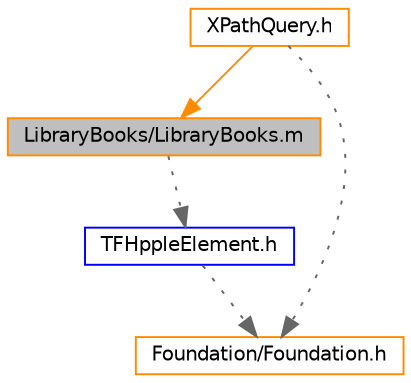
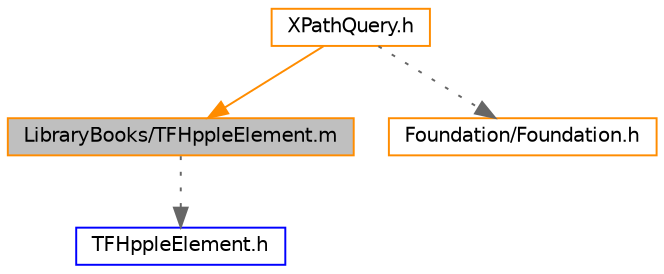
(164, 137) -> (181, 137)
(224, 293) -> none
